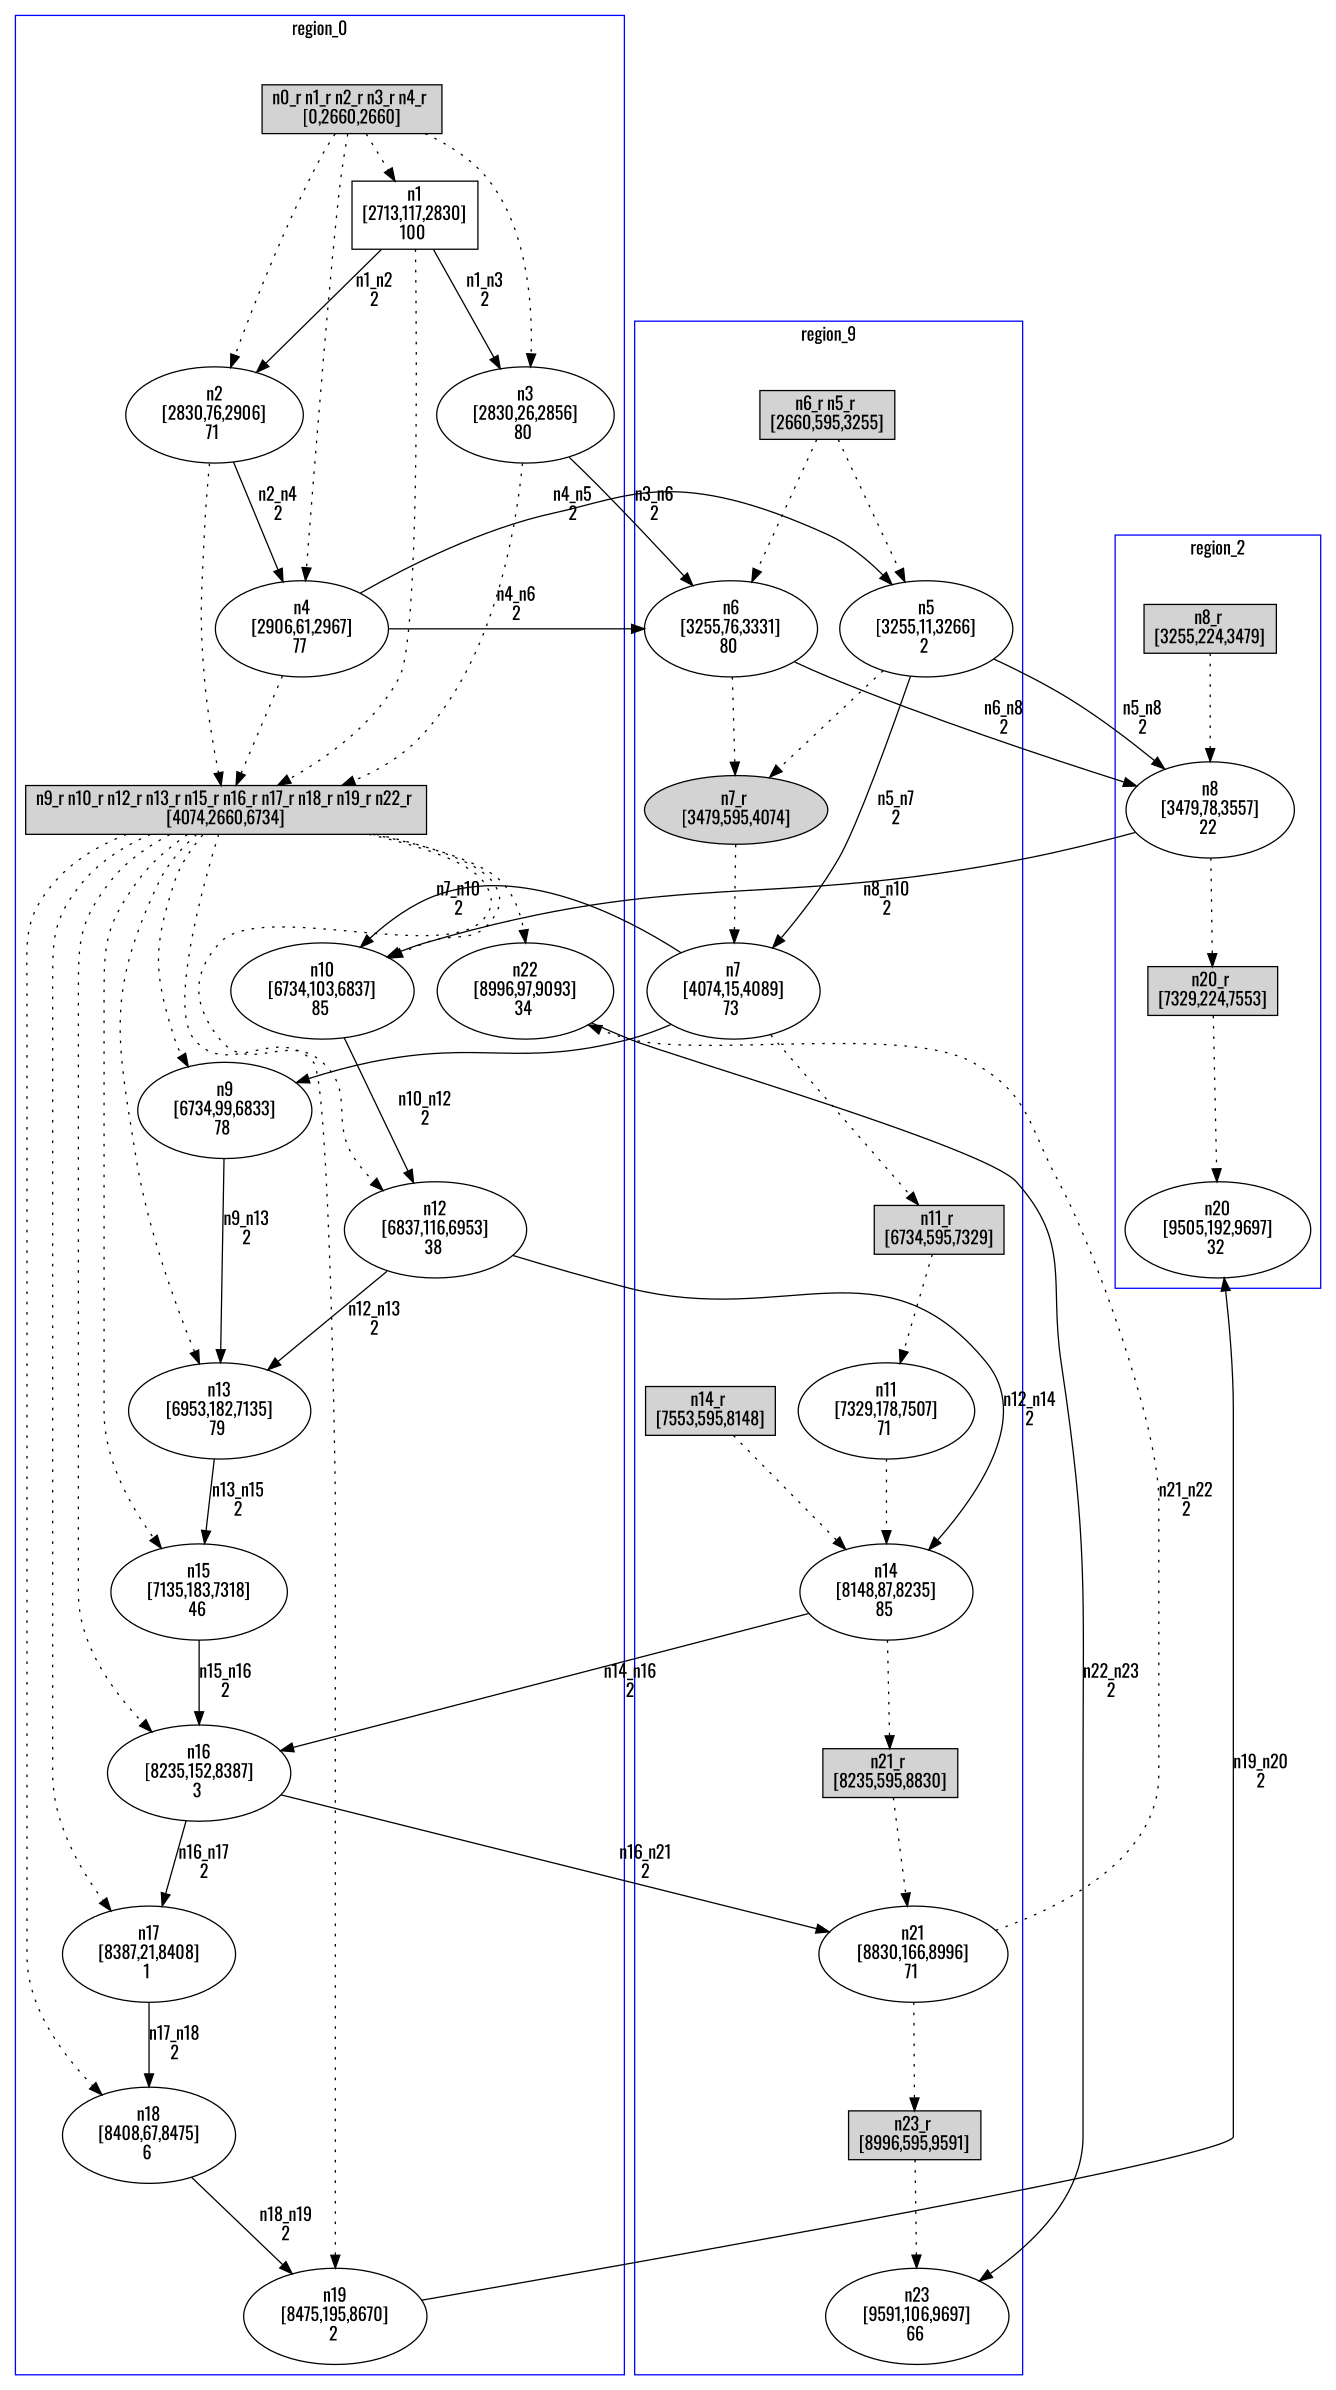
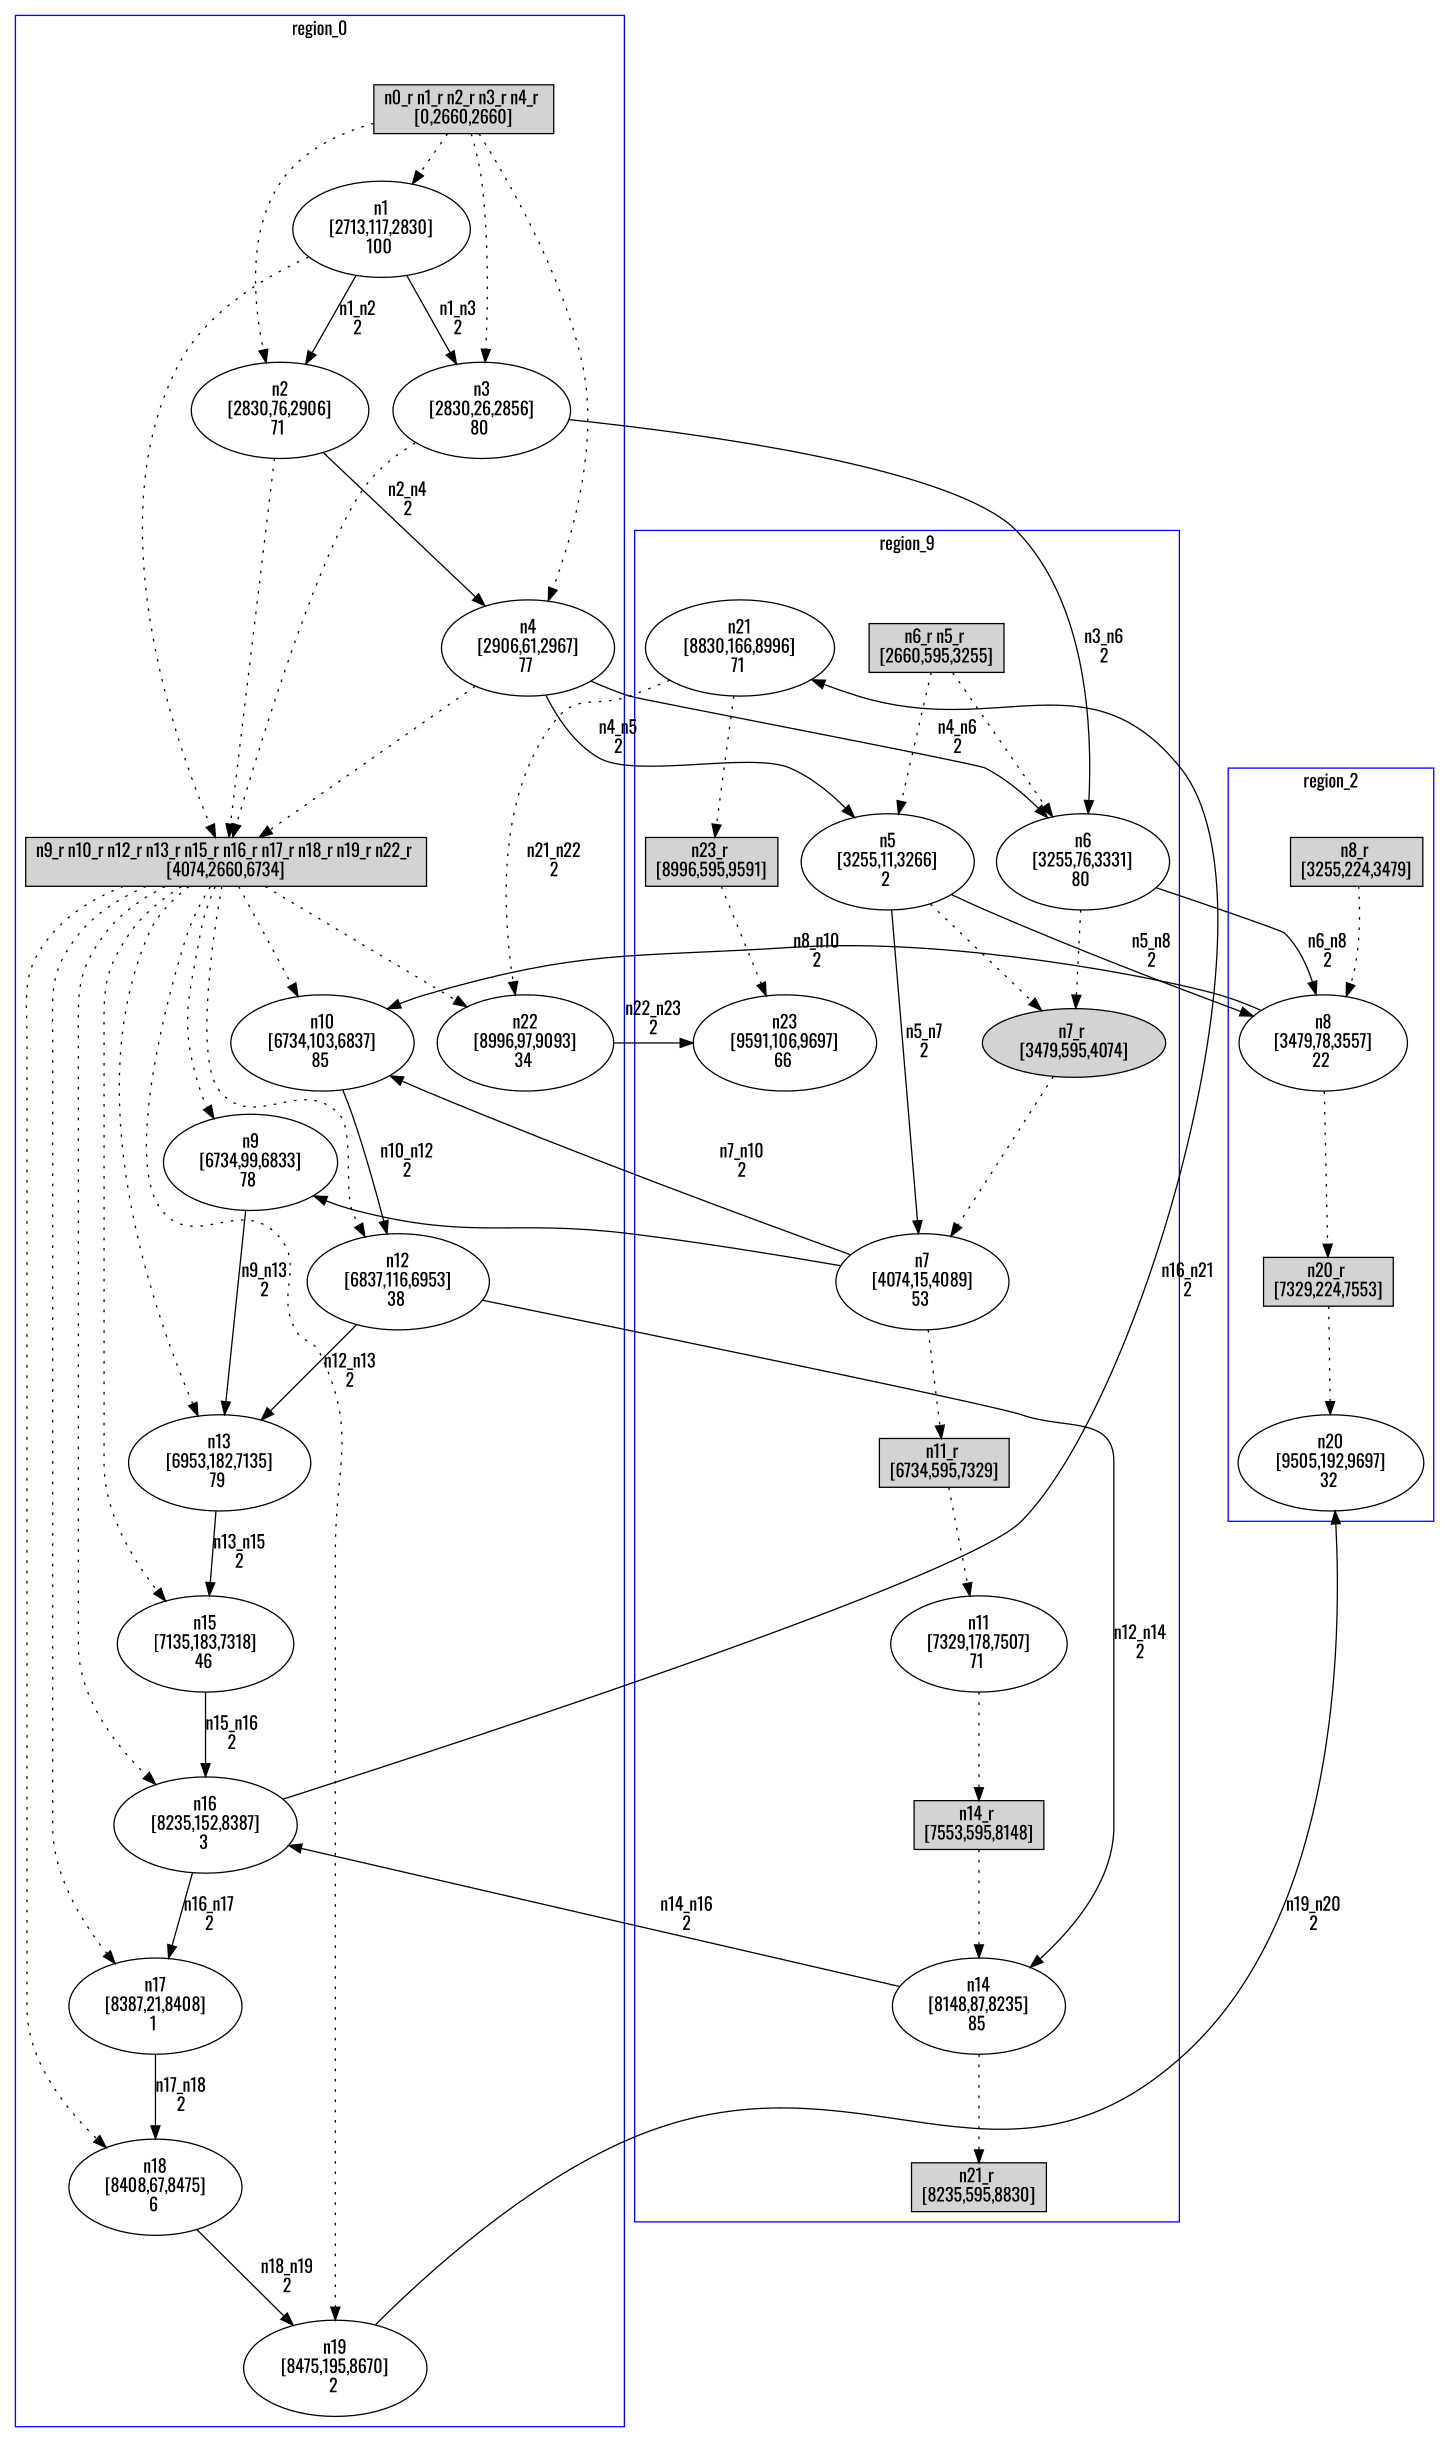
(415, 215) -> (382, 229)
(734, 991) -> (922, 1282)
(886, 1495) -> (979, 1740)
(900, 1845) -> none
